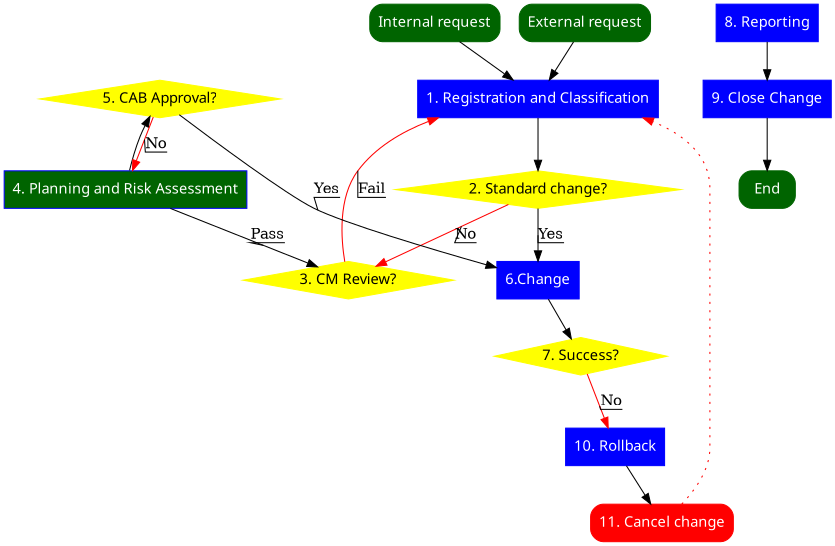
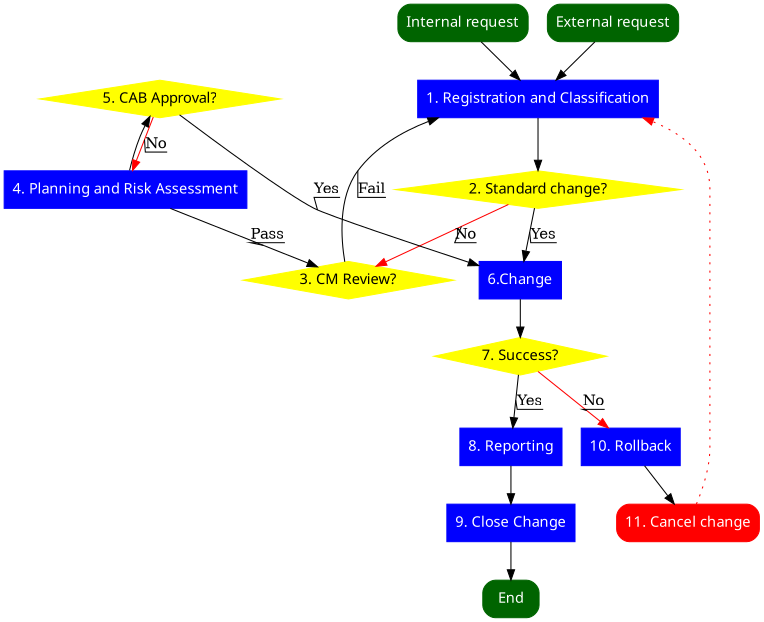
(356, 174) -> (356, 174)
(126, 190) -> (126, 190)
none -> (516, 396)
